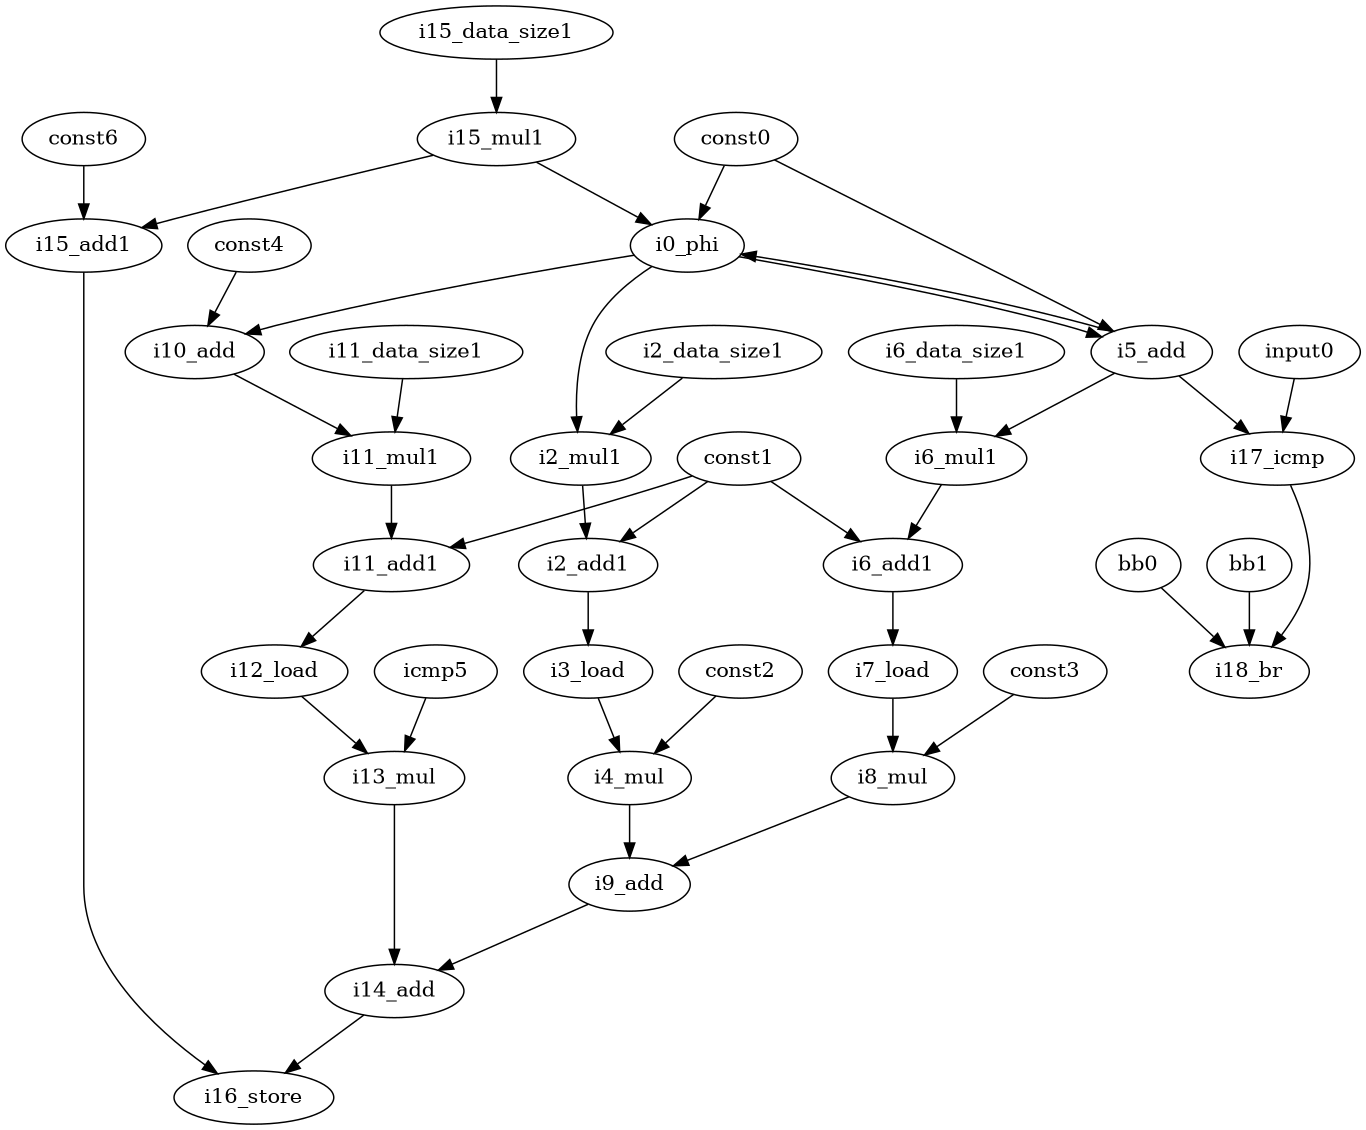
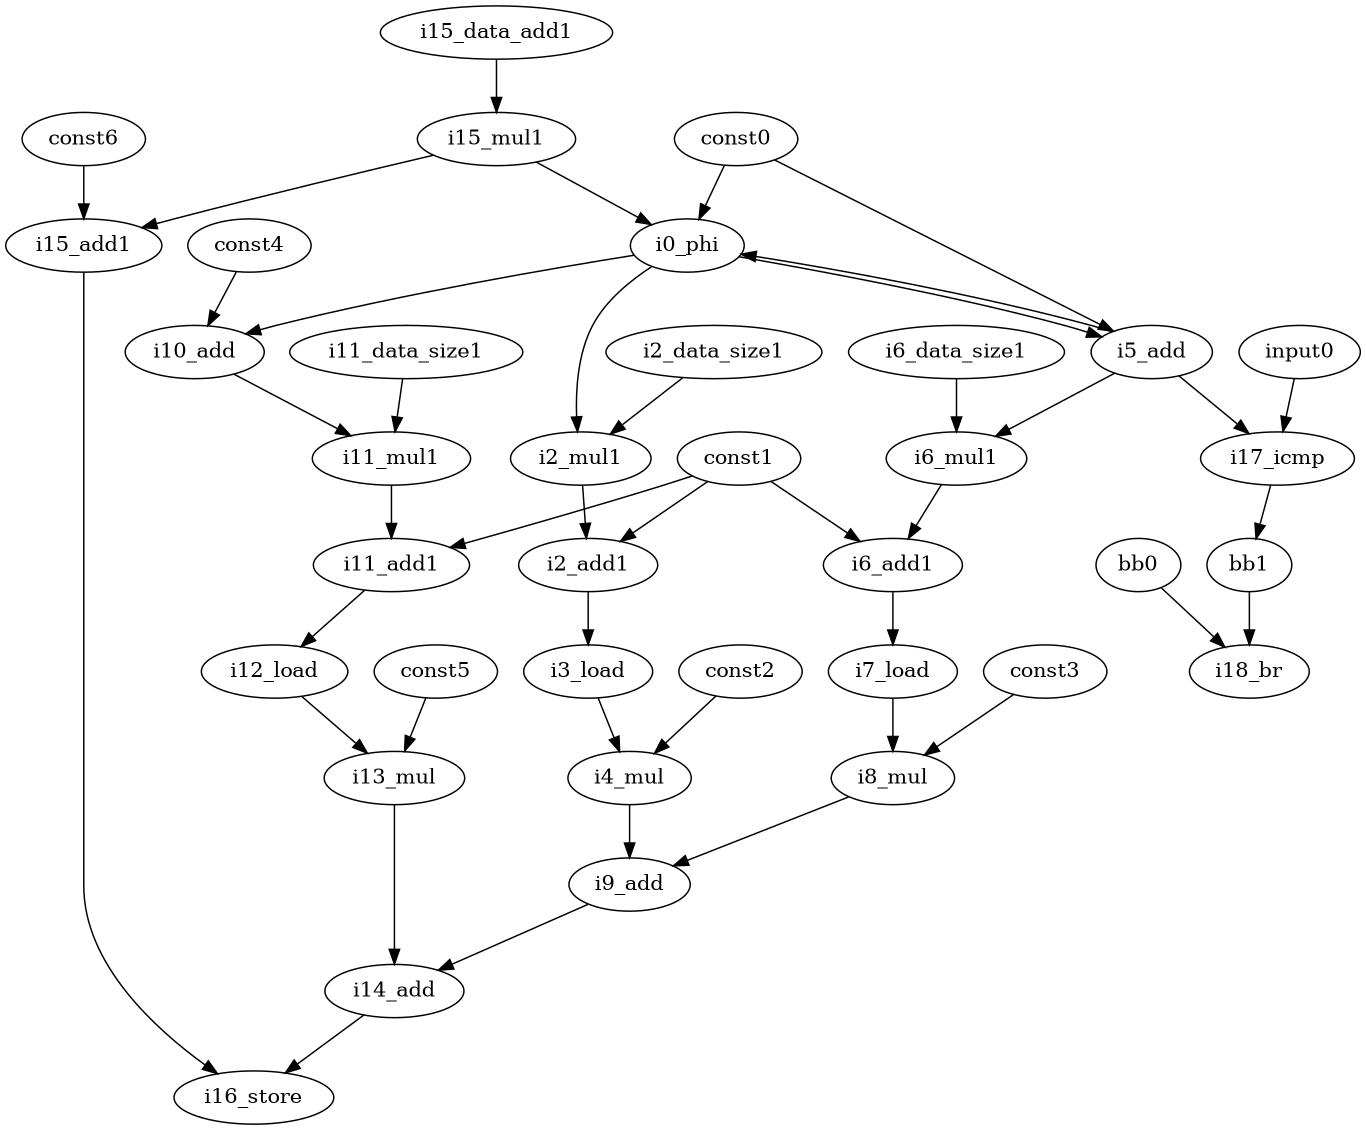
(496, 33) -> (496, 33)
(1310, 562) -> (1265, 505)
(436, 672) -> (436, 672)
